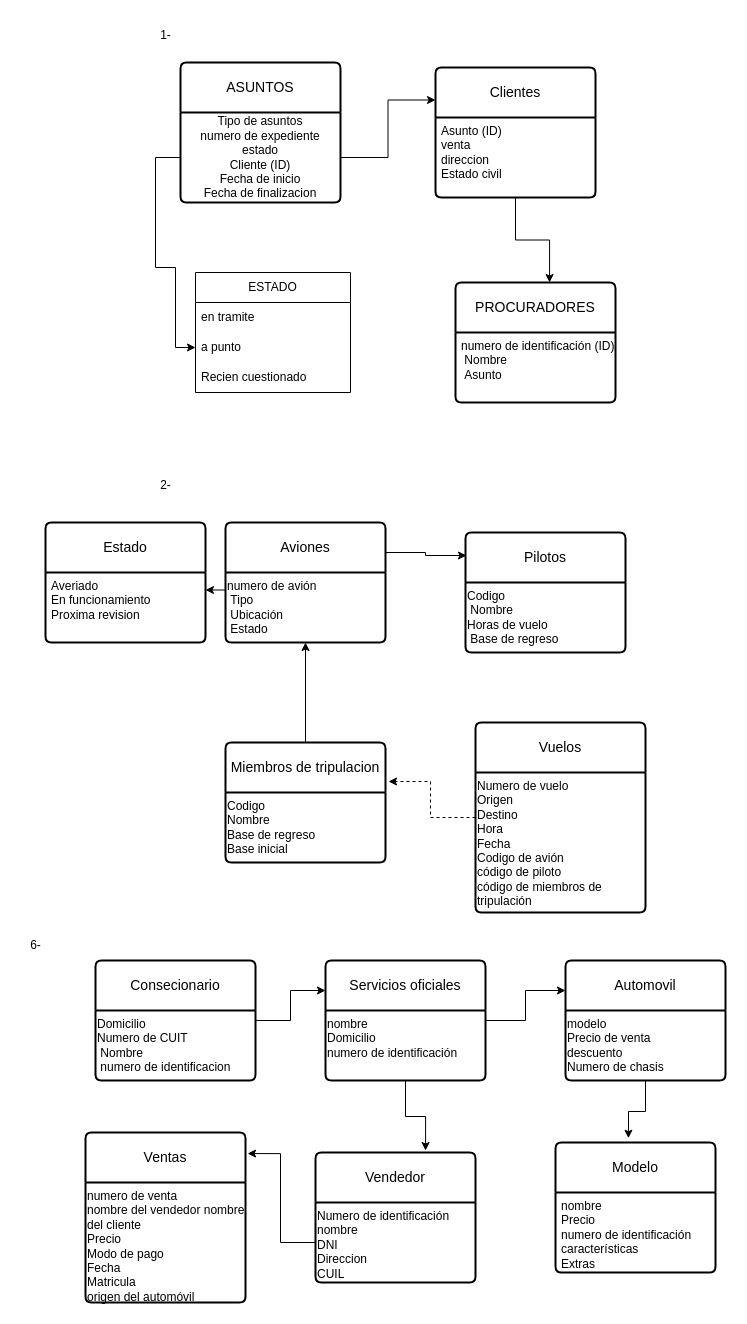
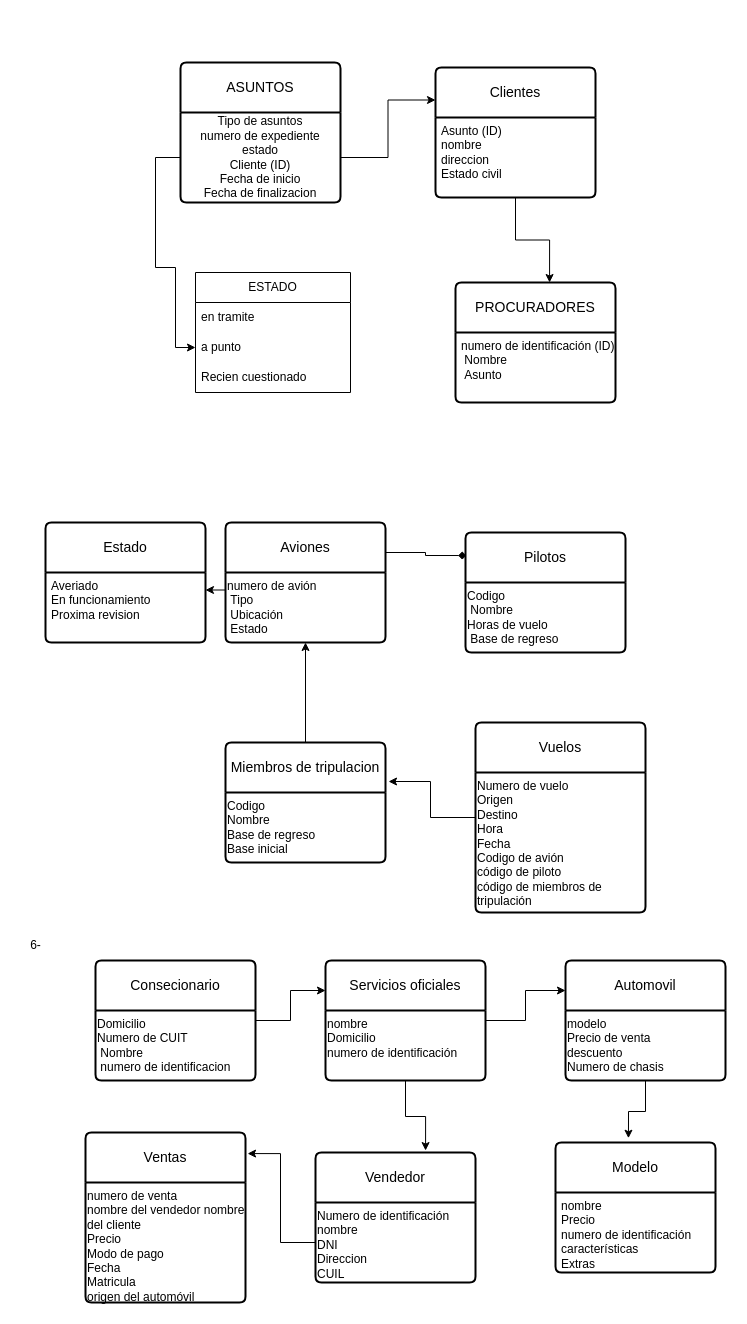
(166, 36) -> none
(477, 153) -> (477, 153)
(166, 486) -> none
(458, 556) -> (457, 556)
(431, 804) -> (431, 804)
